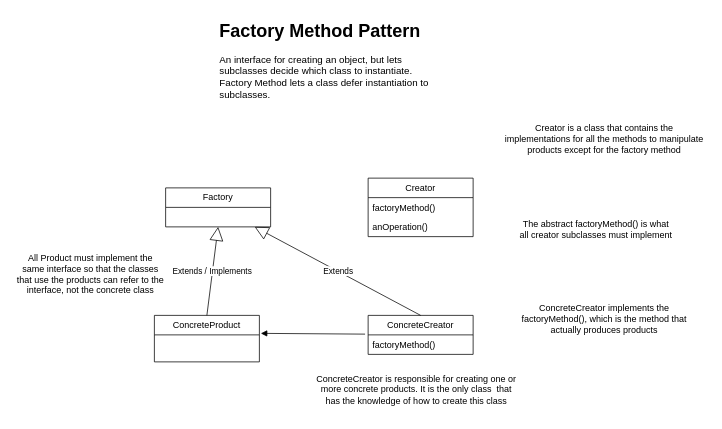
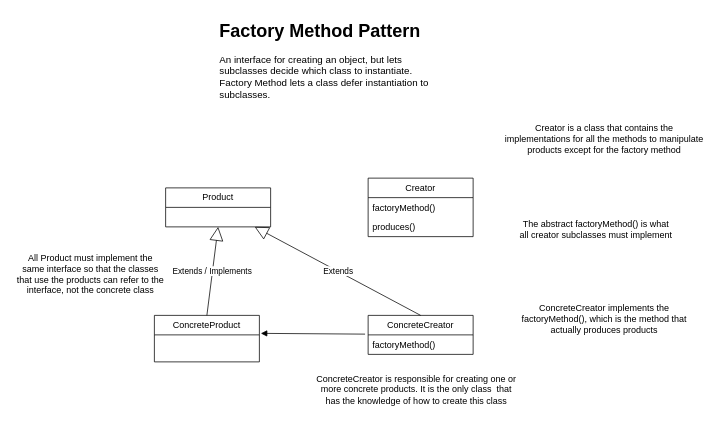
(218, 198) -> (218, 198)
(404, 228) -> (398, 228)
